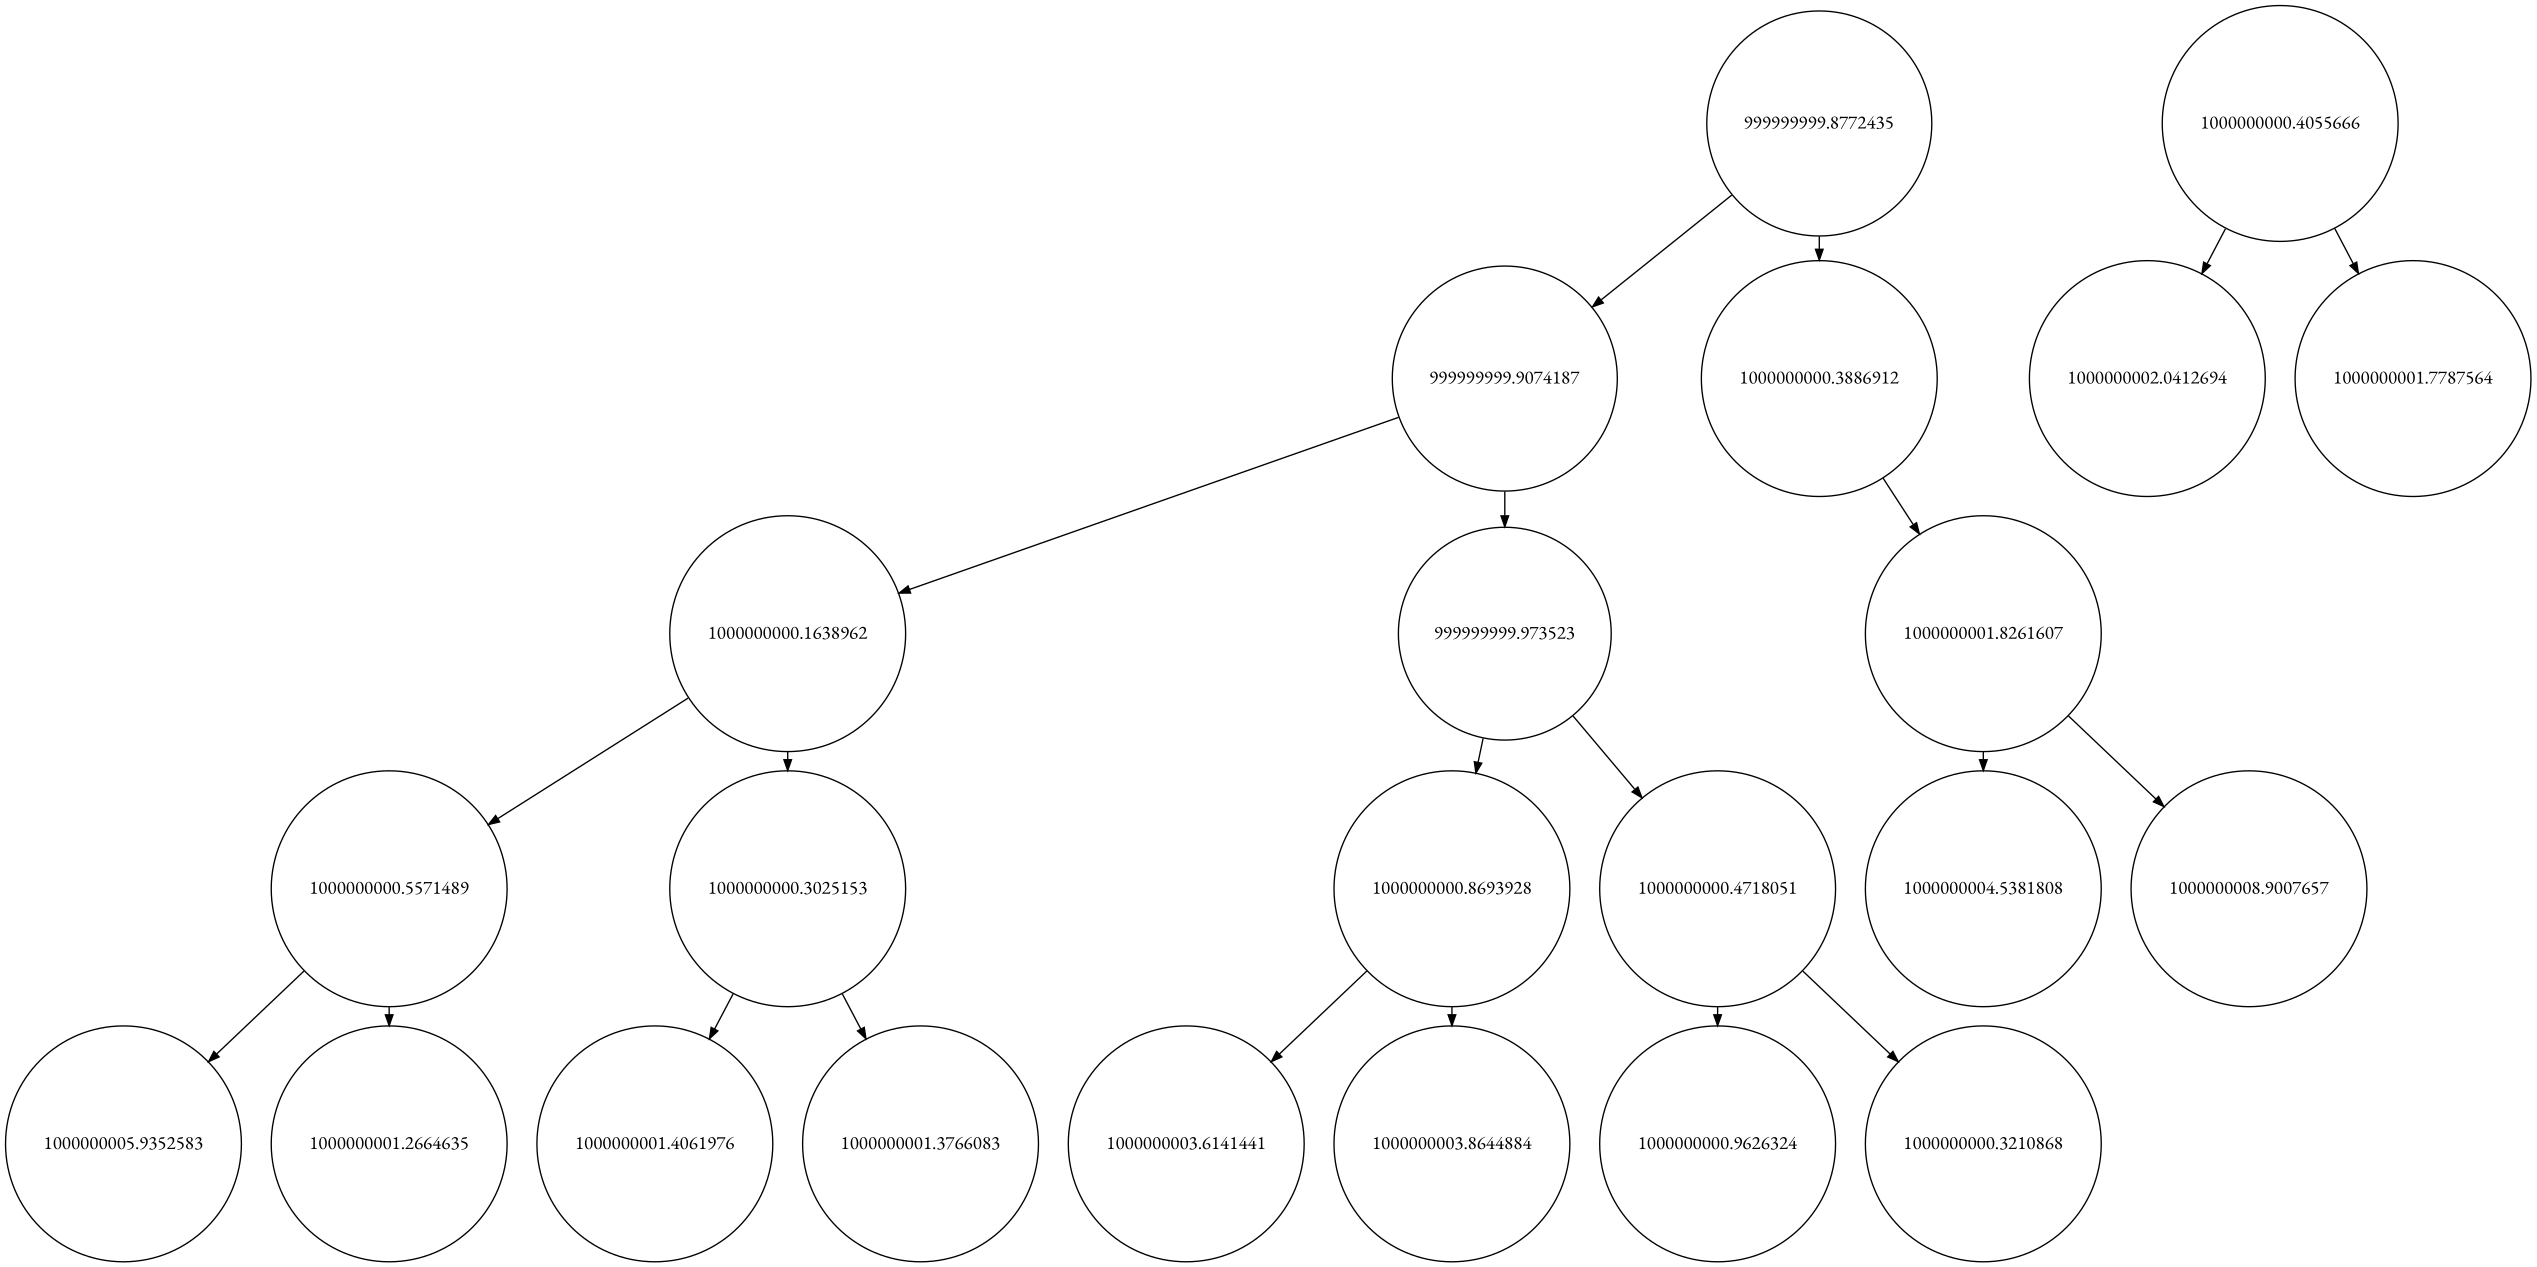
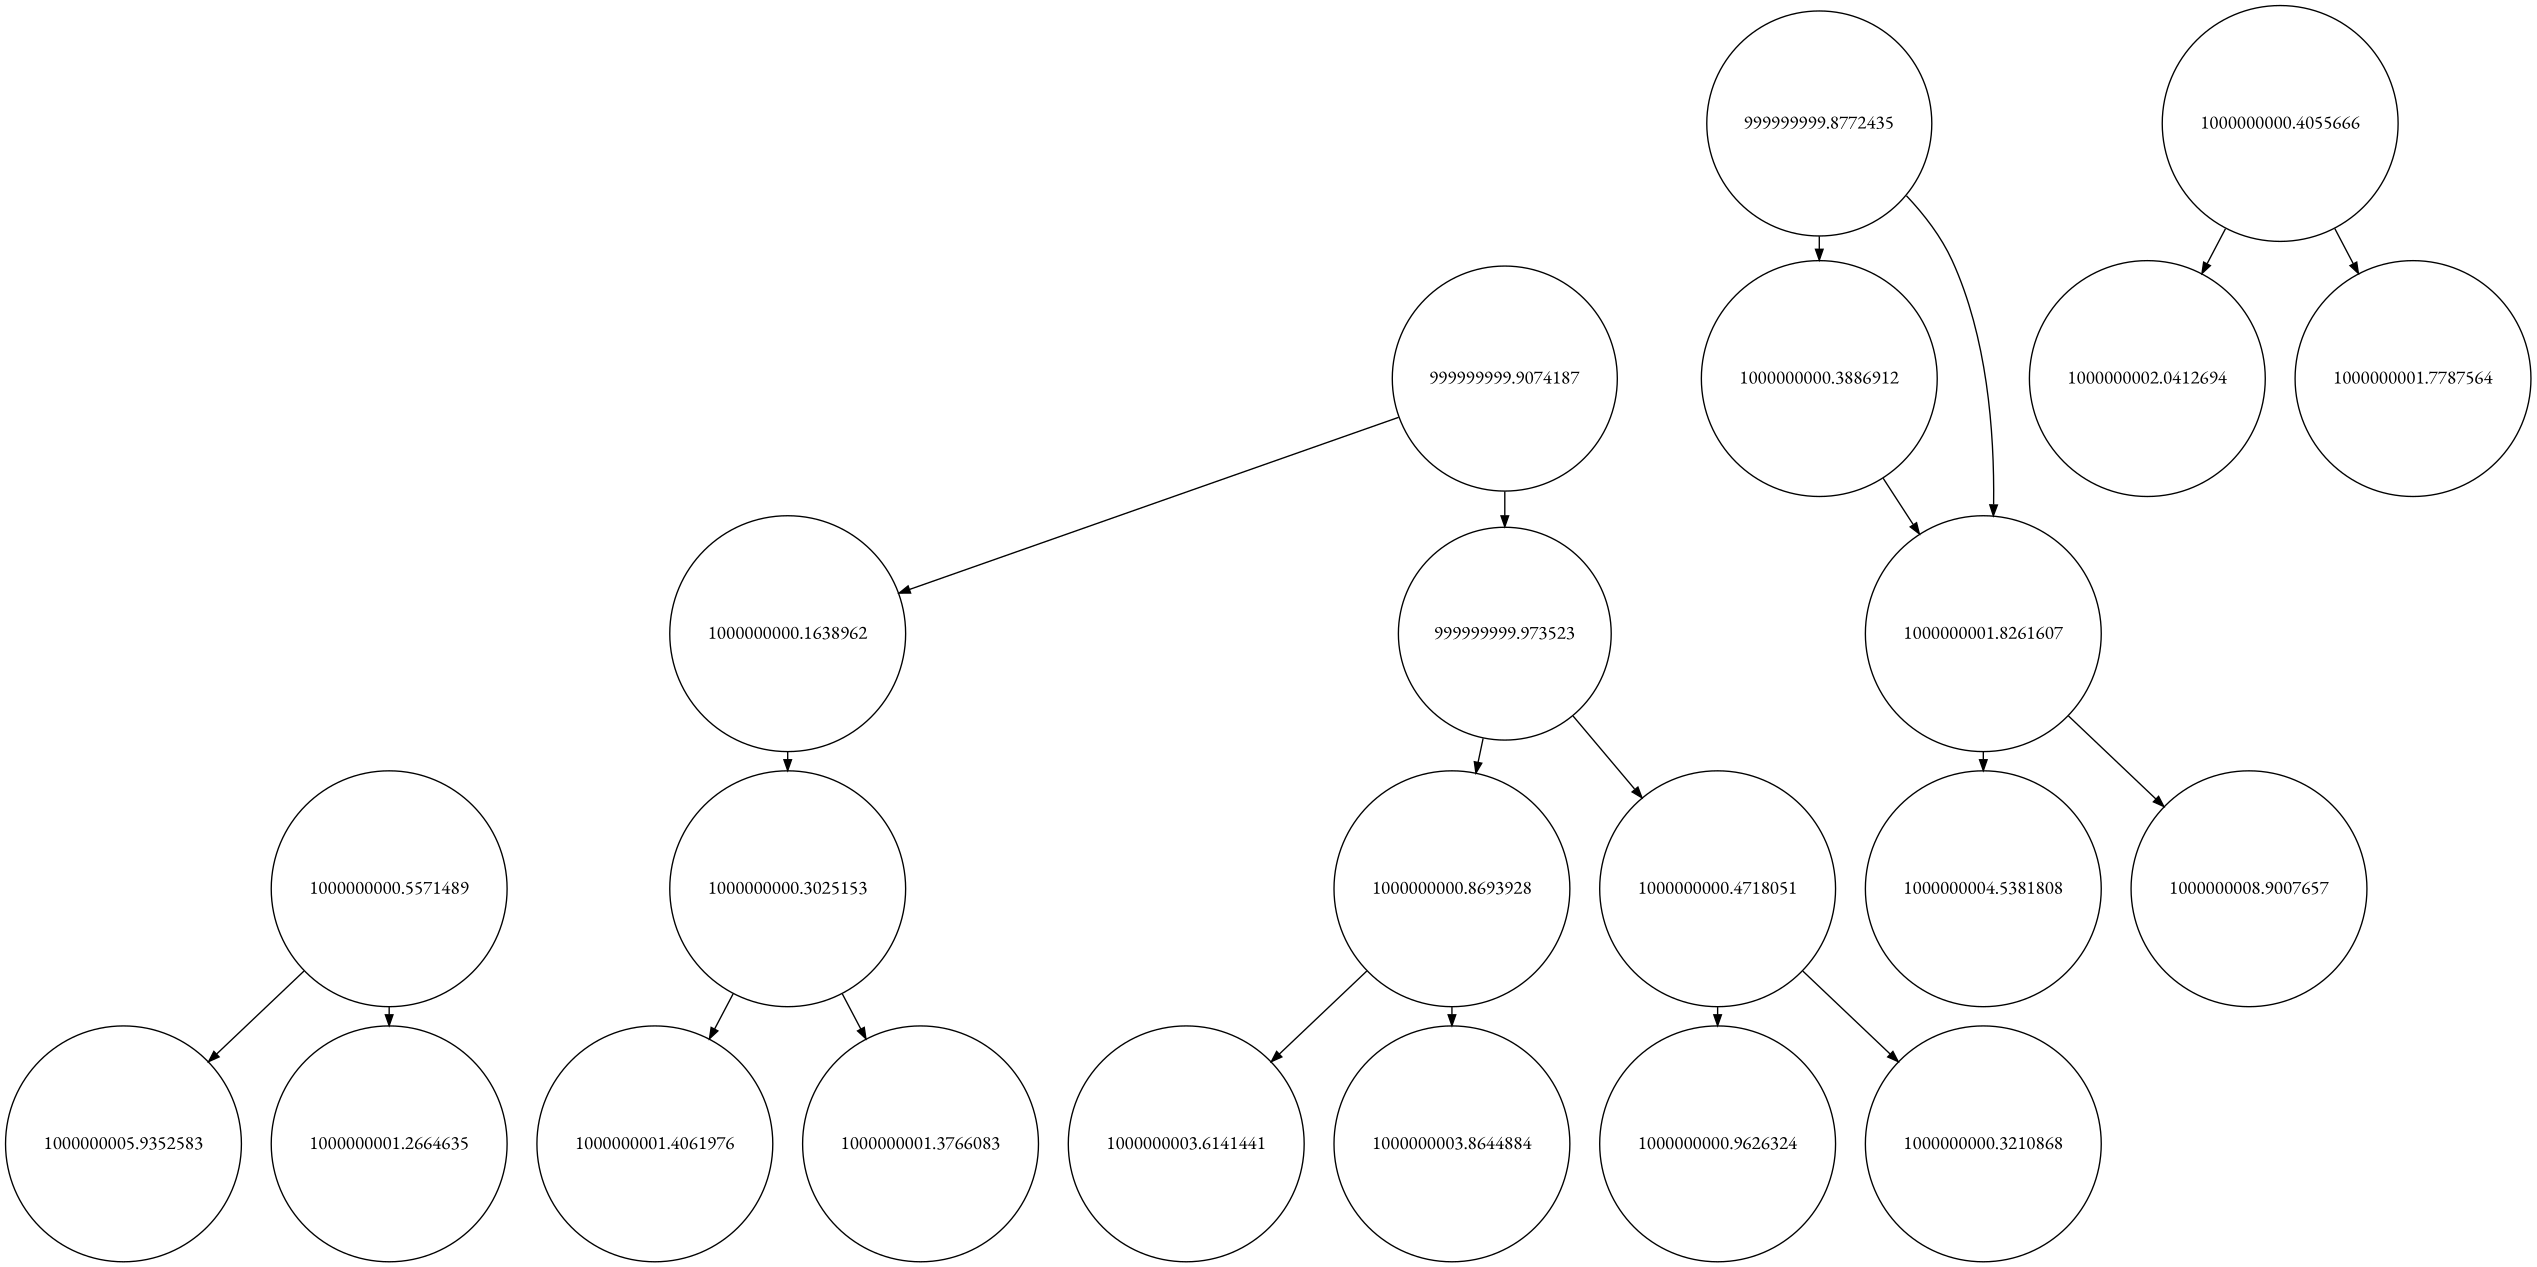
(1666, 247) -> (1978, 341)
(593, 758) -> none
